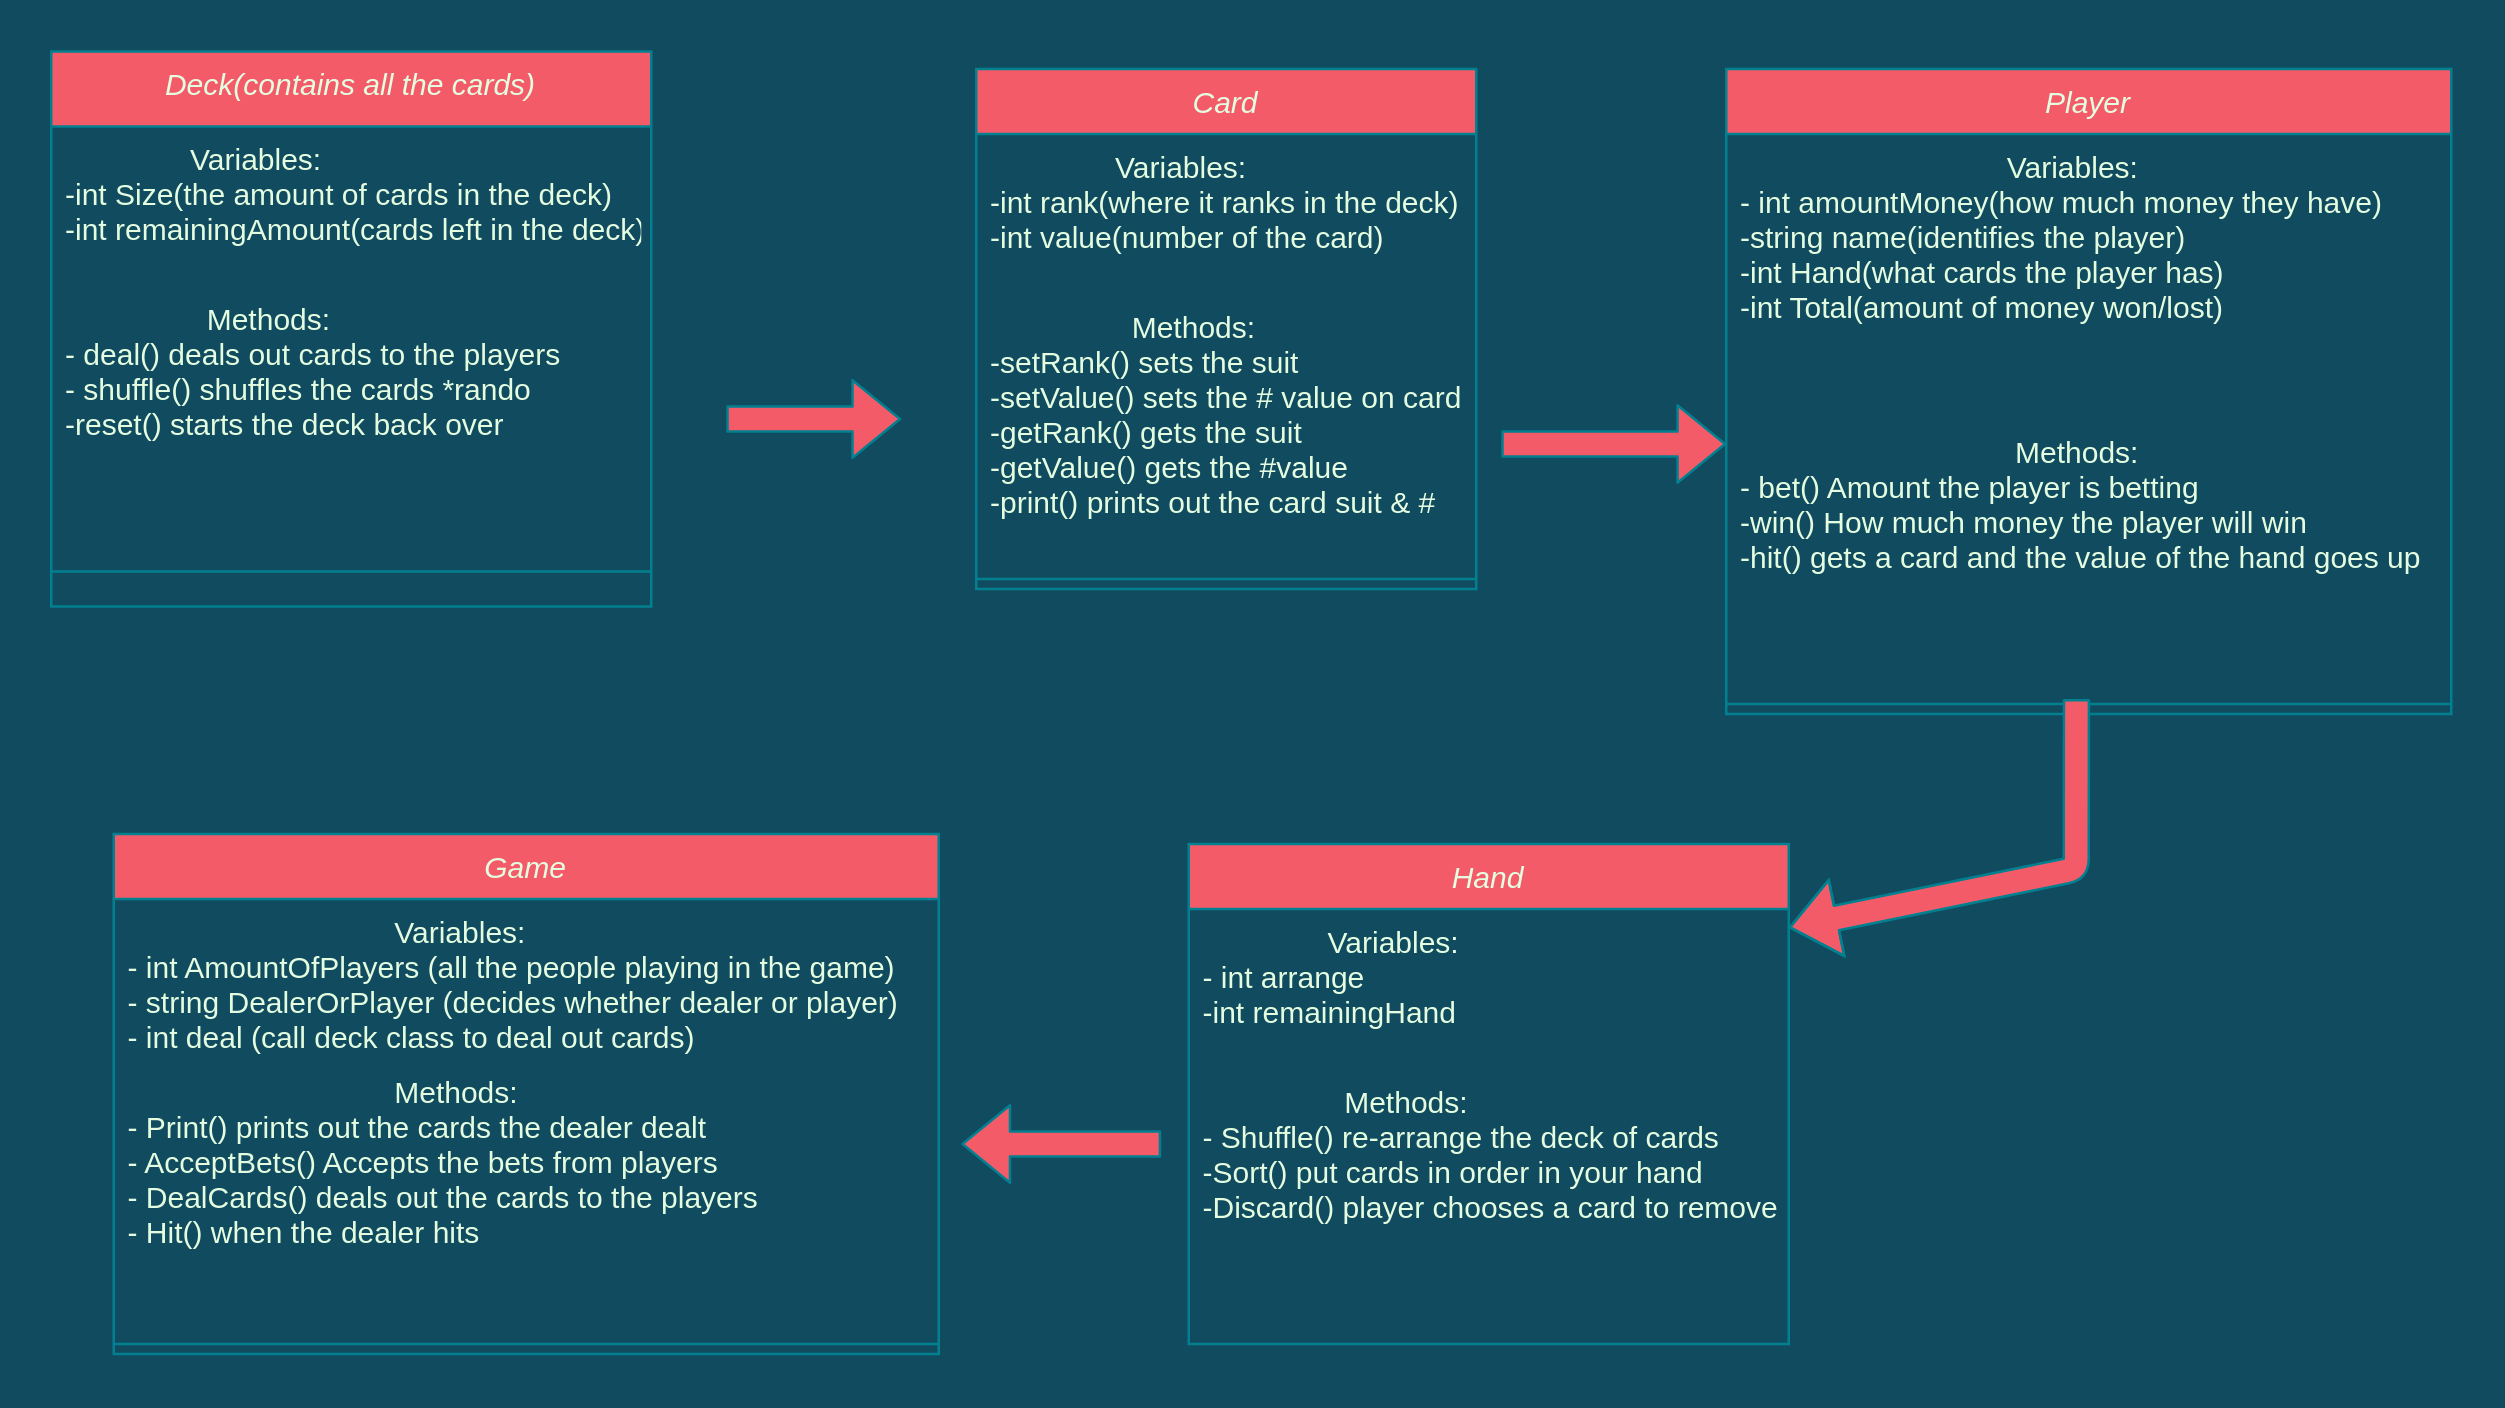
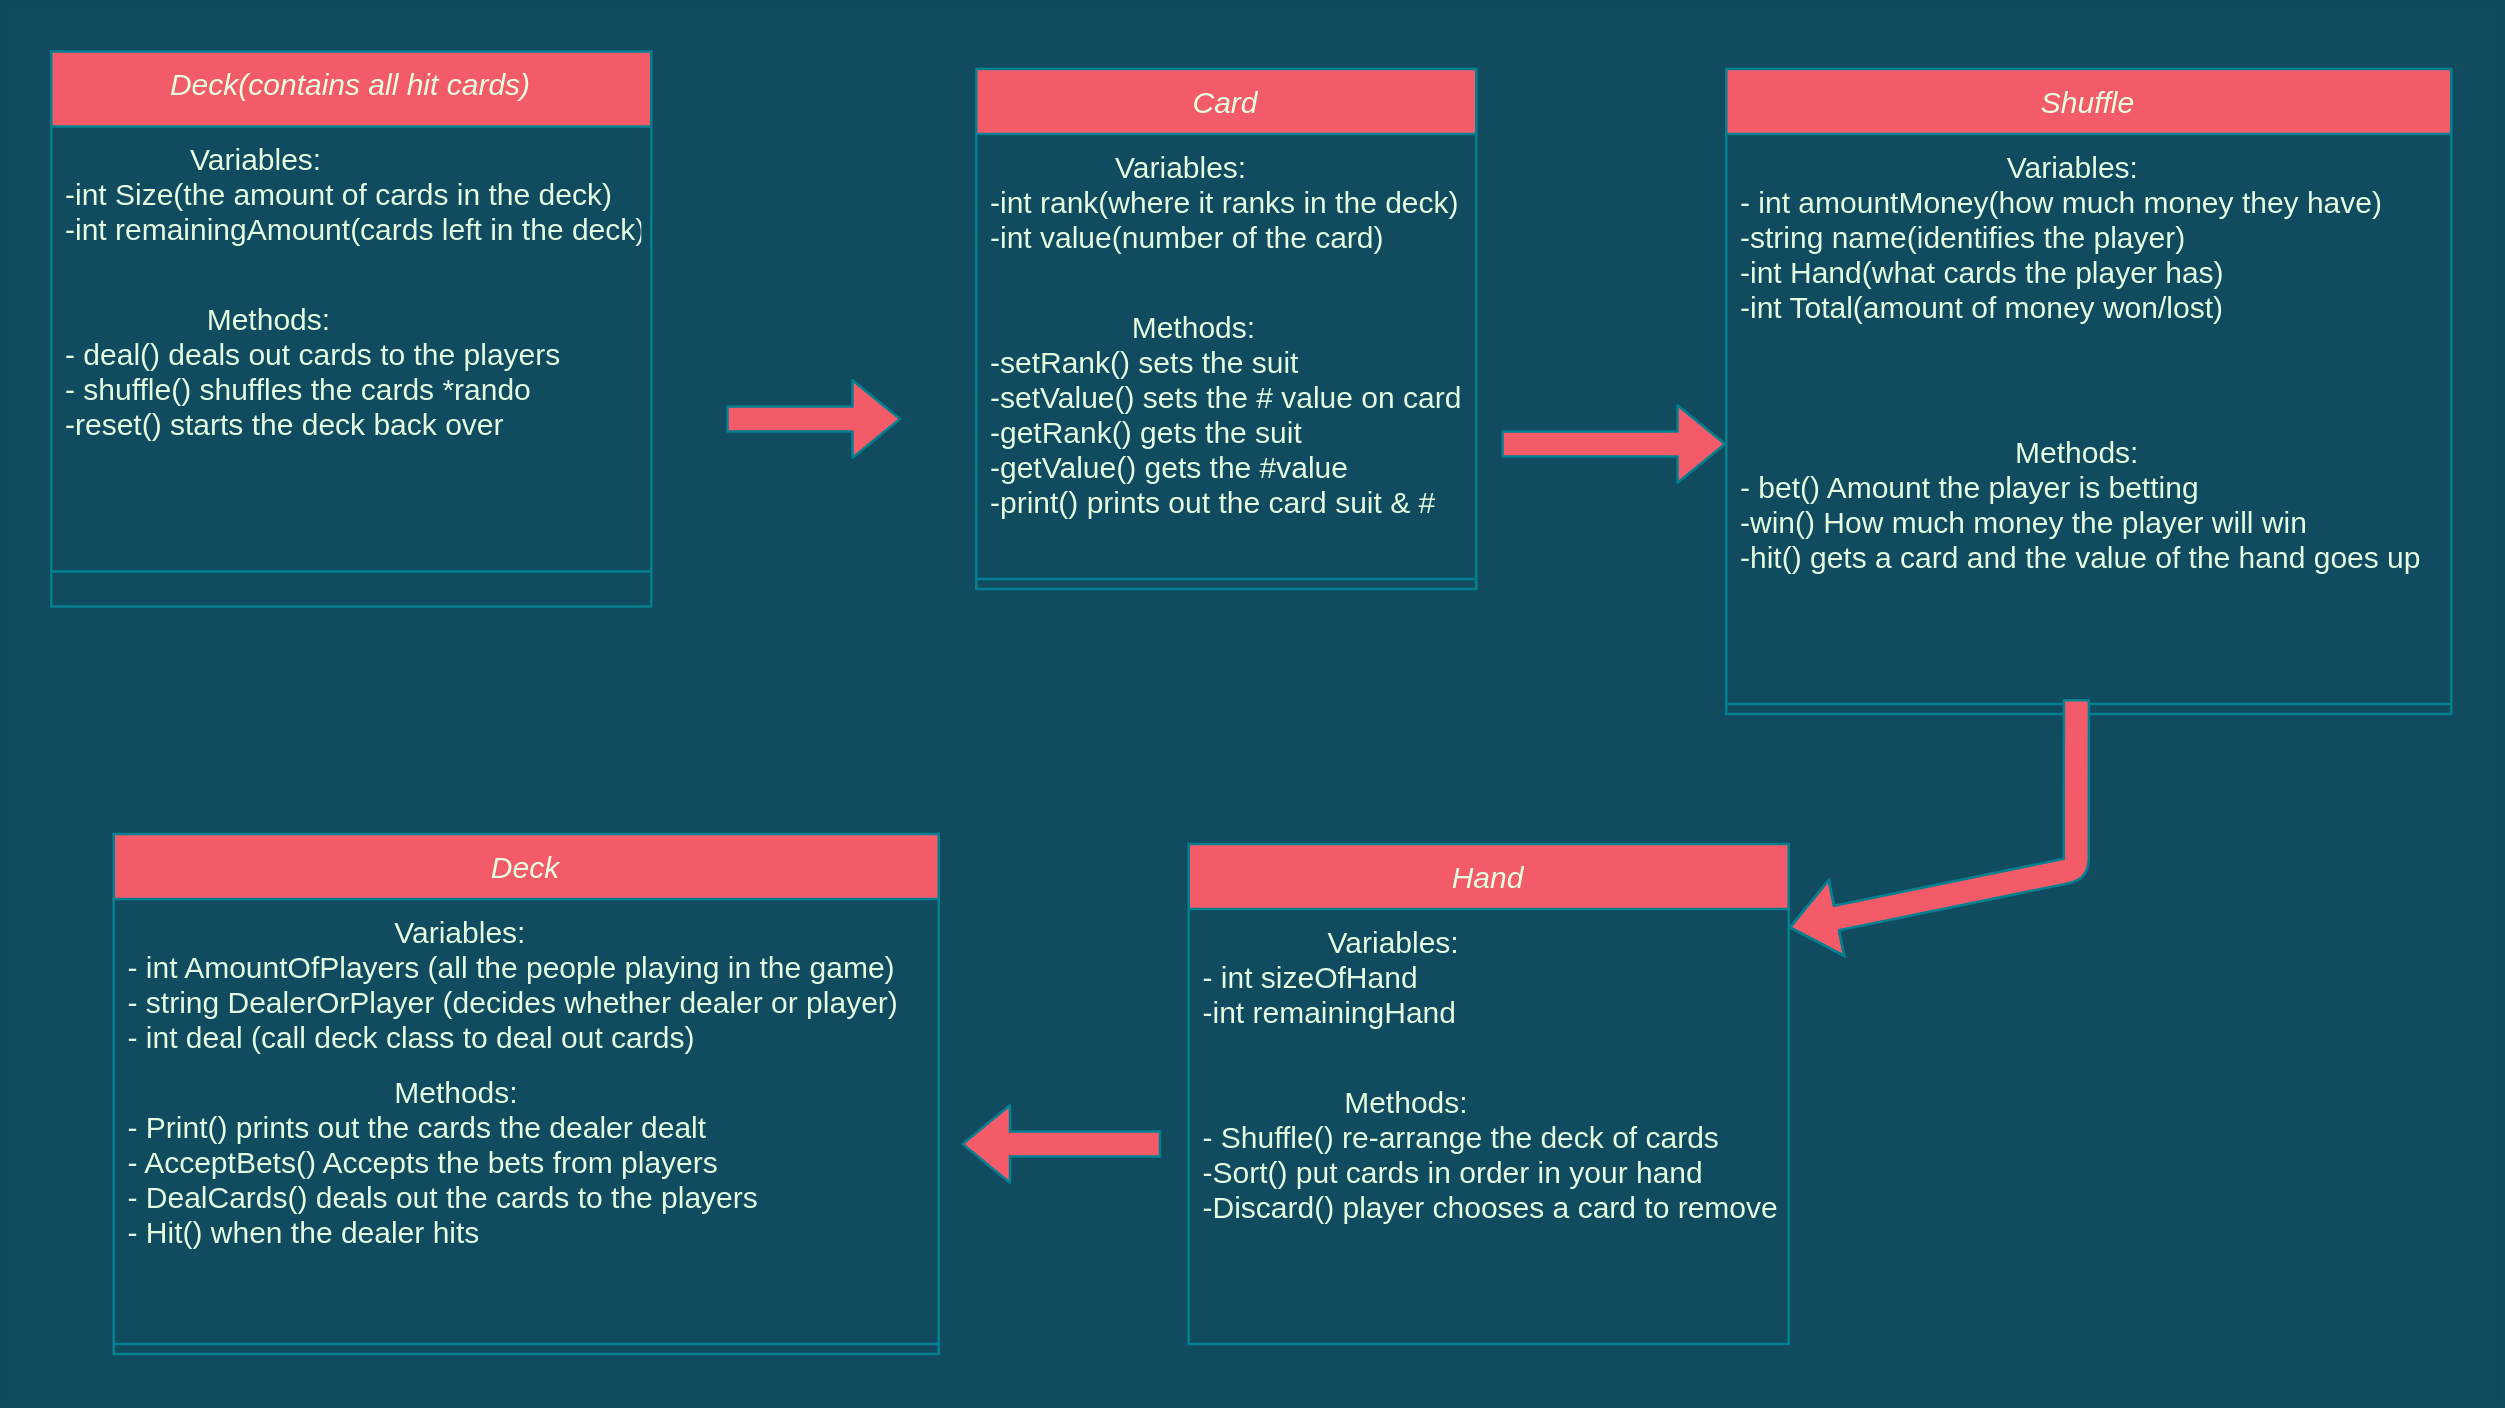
(350, 85) -> (350, 85)
(2088, 103) -> (2088, 103)
(525, 868) -> (525, 868)
(1275, 943) -> (1275, 943)
